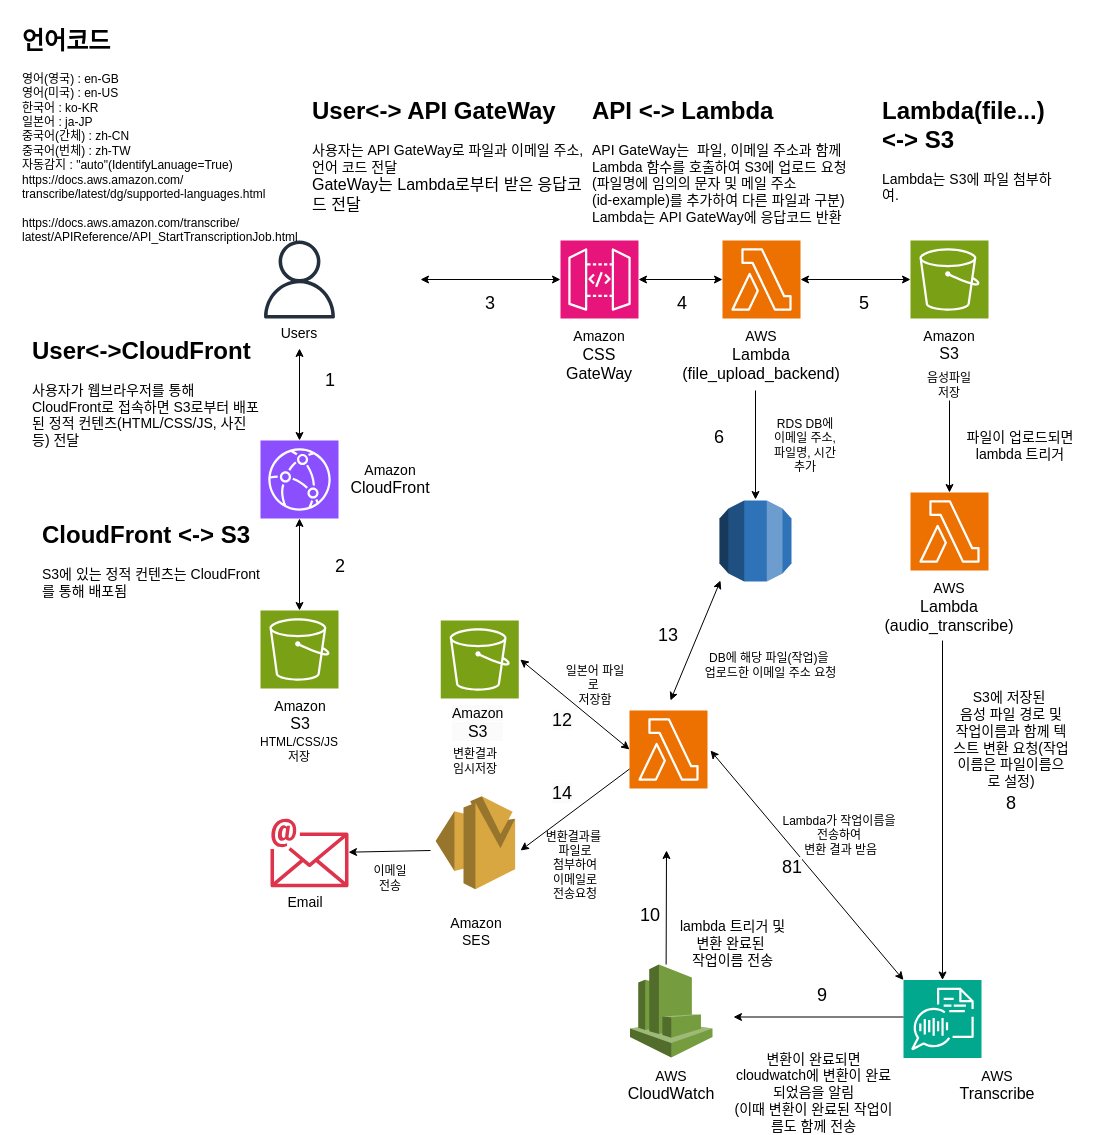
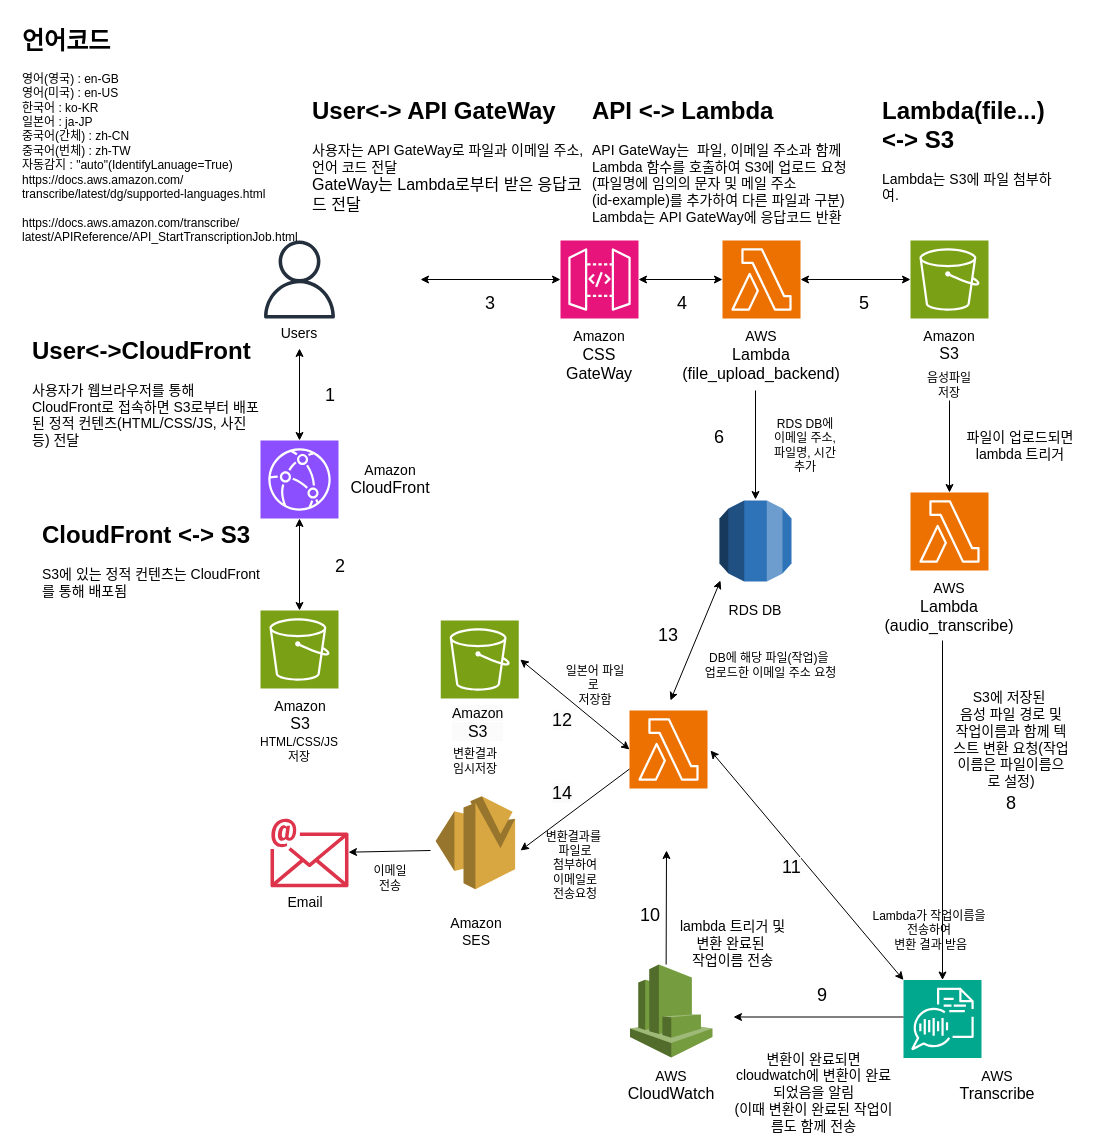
(331, 381) -> (331, 396)
none -> (756, 611)
(840, 836) -> (930, 931)
(789, 865) -> (789, 865)
